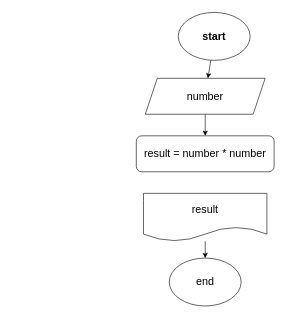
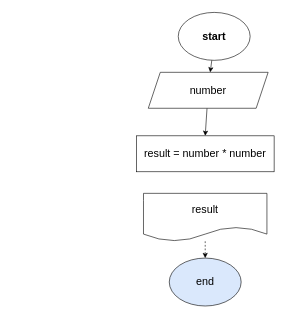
(206, 96) -> (209, 90)
(206, 154) -> (206, 154)
(206, 247) -> (206, 247)
(206, 282) -> (206, 282)
